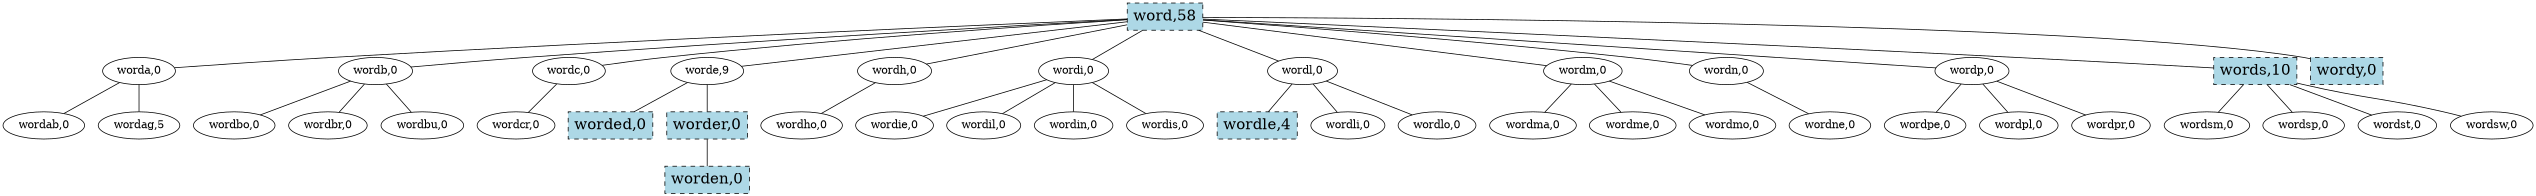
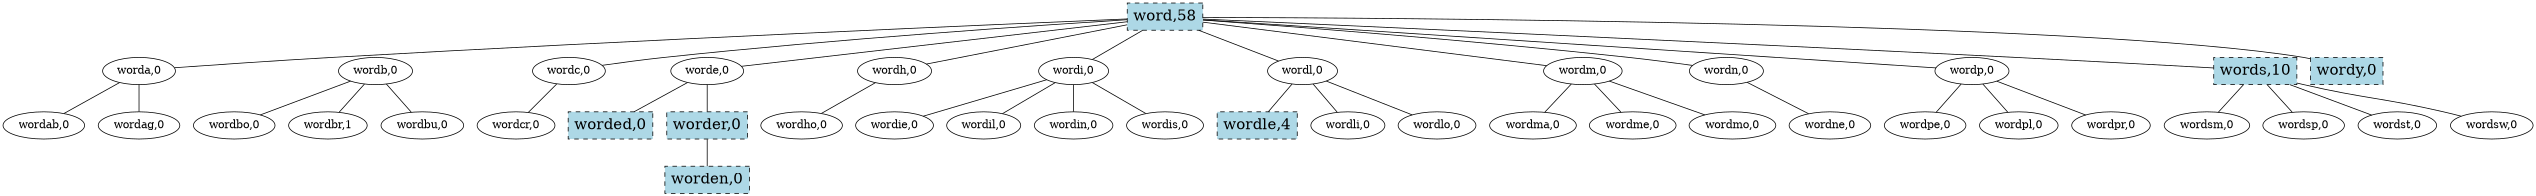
(769, 41) -> none
(707, 71) -> (707, 71)
(139, 125) -> (139, 125)
(328, 125) -> (328, 125)
